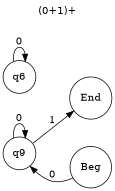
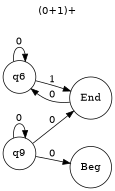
none -> (50, 84)
none -> (53, 101)
(53, 120) -> (53, 120)
(53, 181) -> (49, 159)
